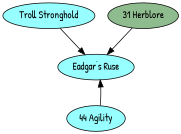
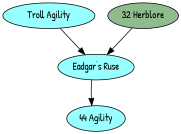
(49, 16) -> (49, 16)
(143, 16) -> (143, 16)
(101, 96) -> (91, 89)
